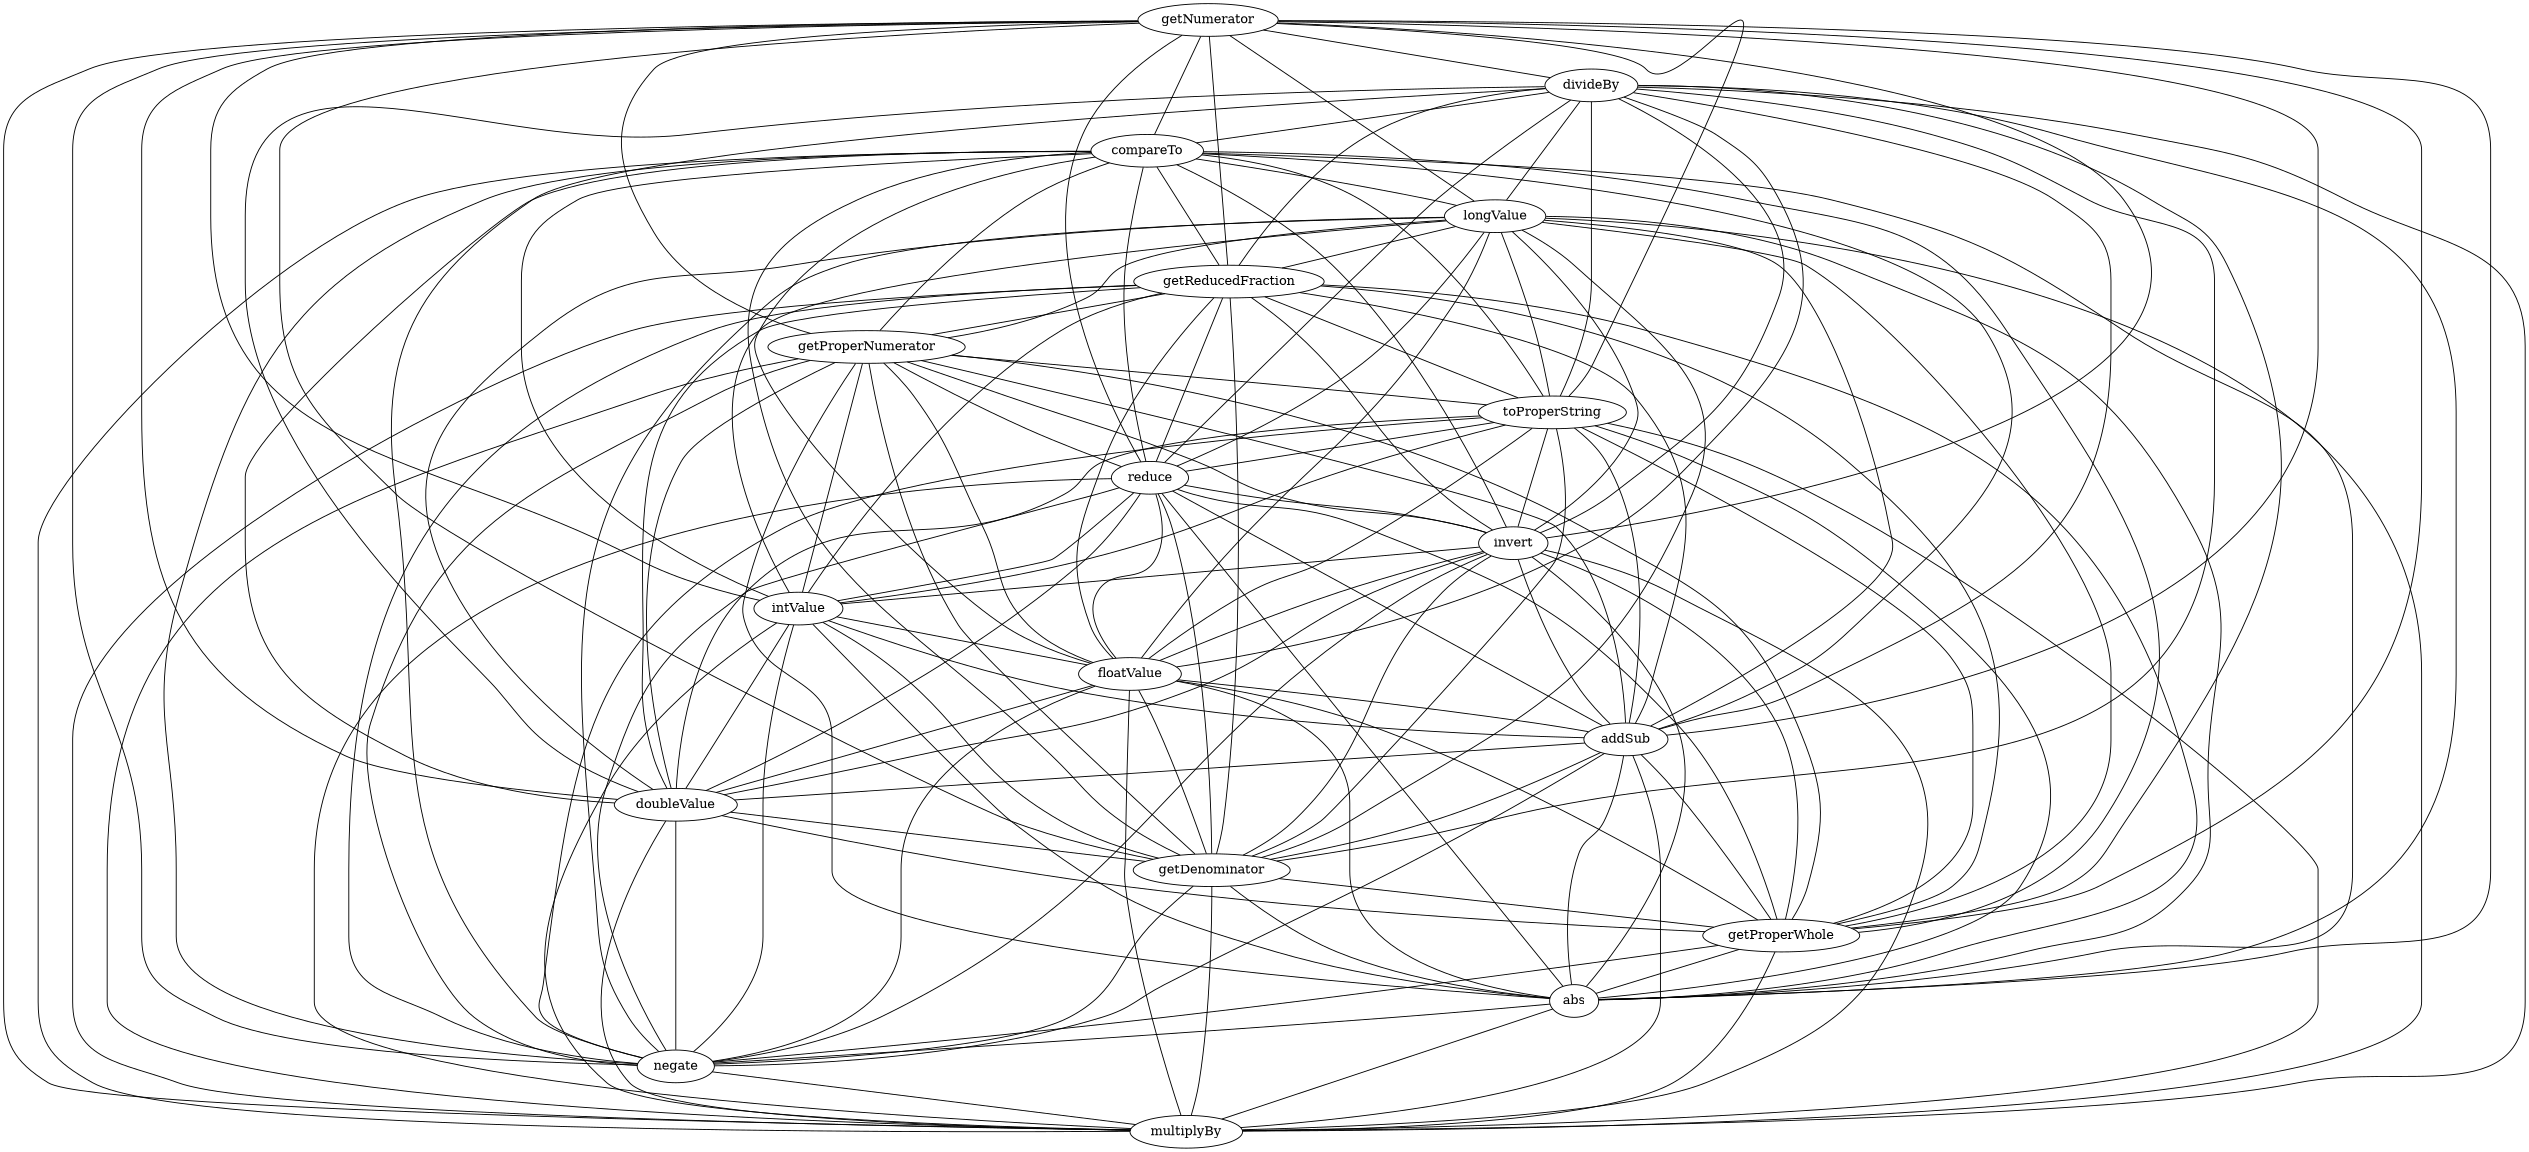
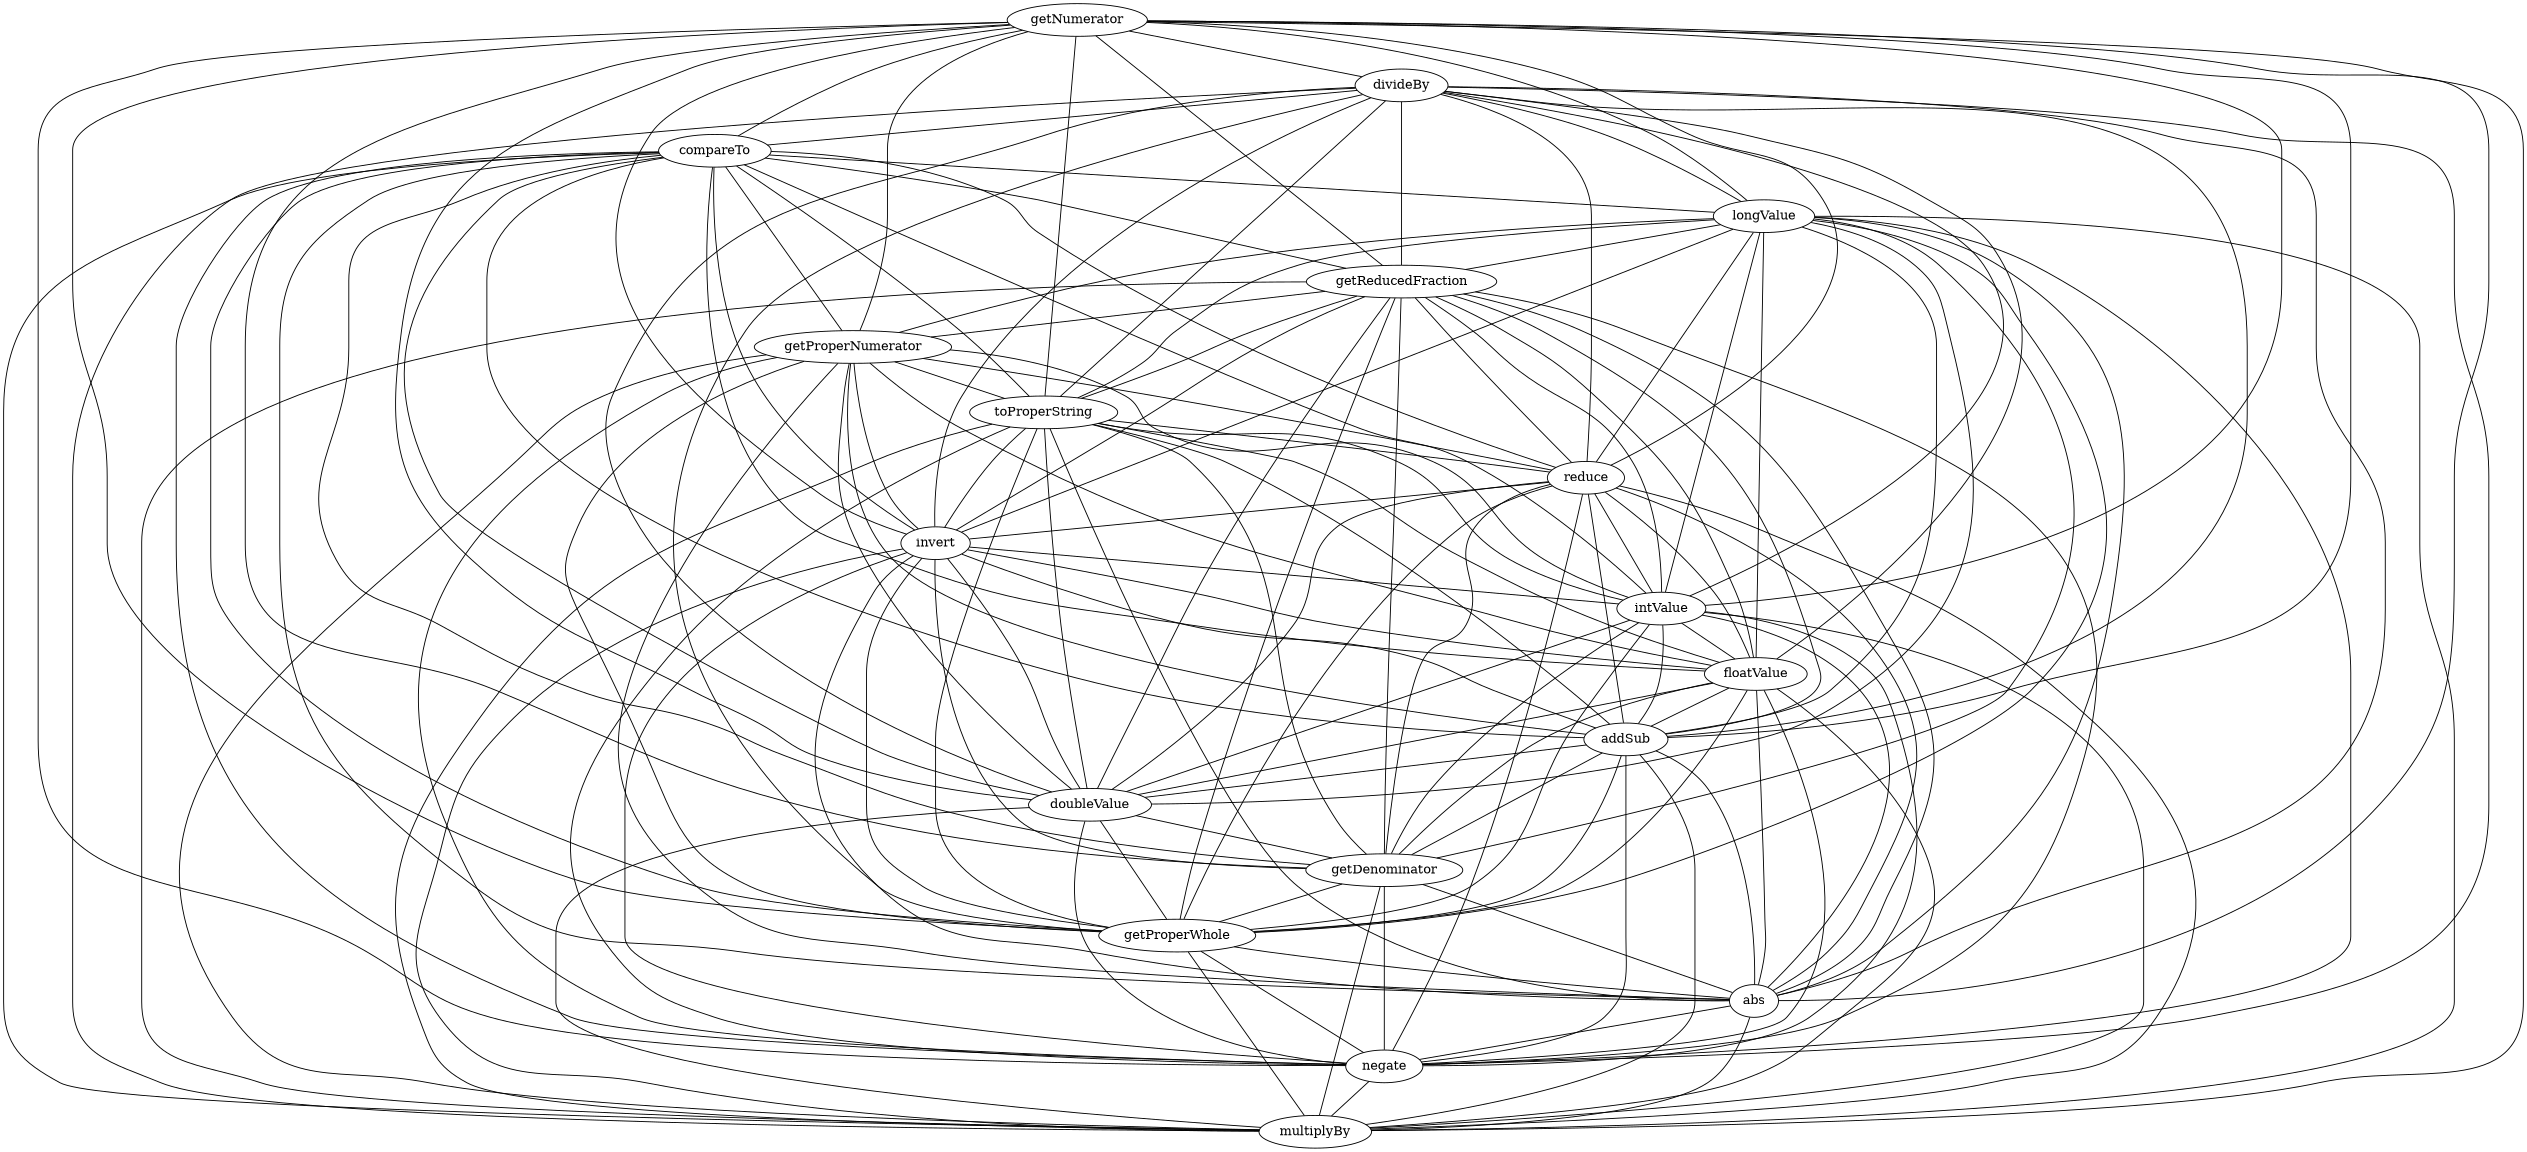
(2185, 613) -> (1932, 224)
(965, 633) -> none
none -> (1506, 856)
